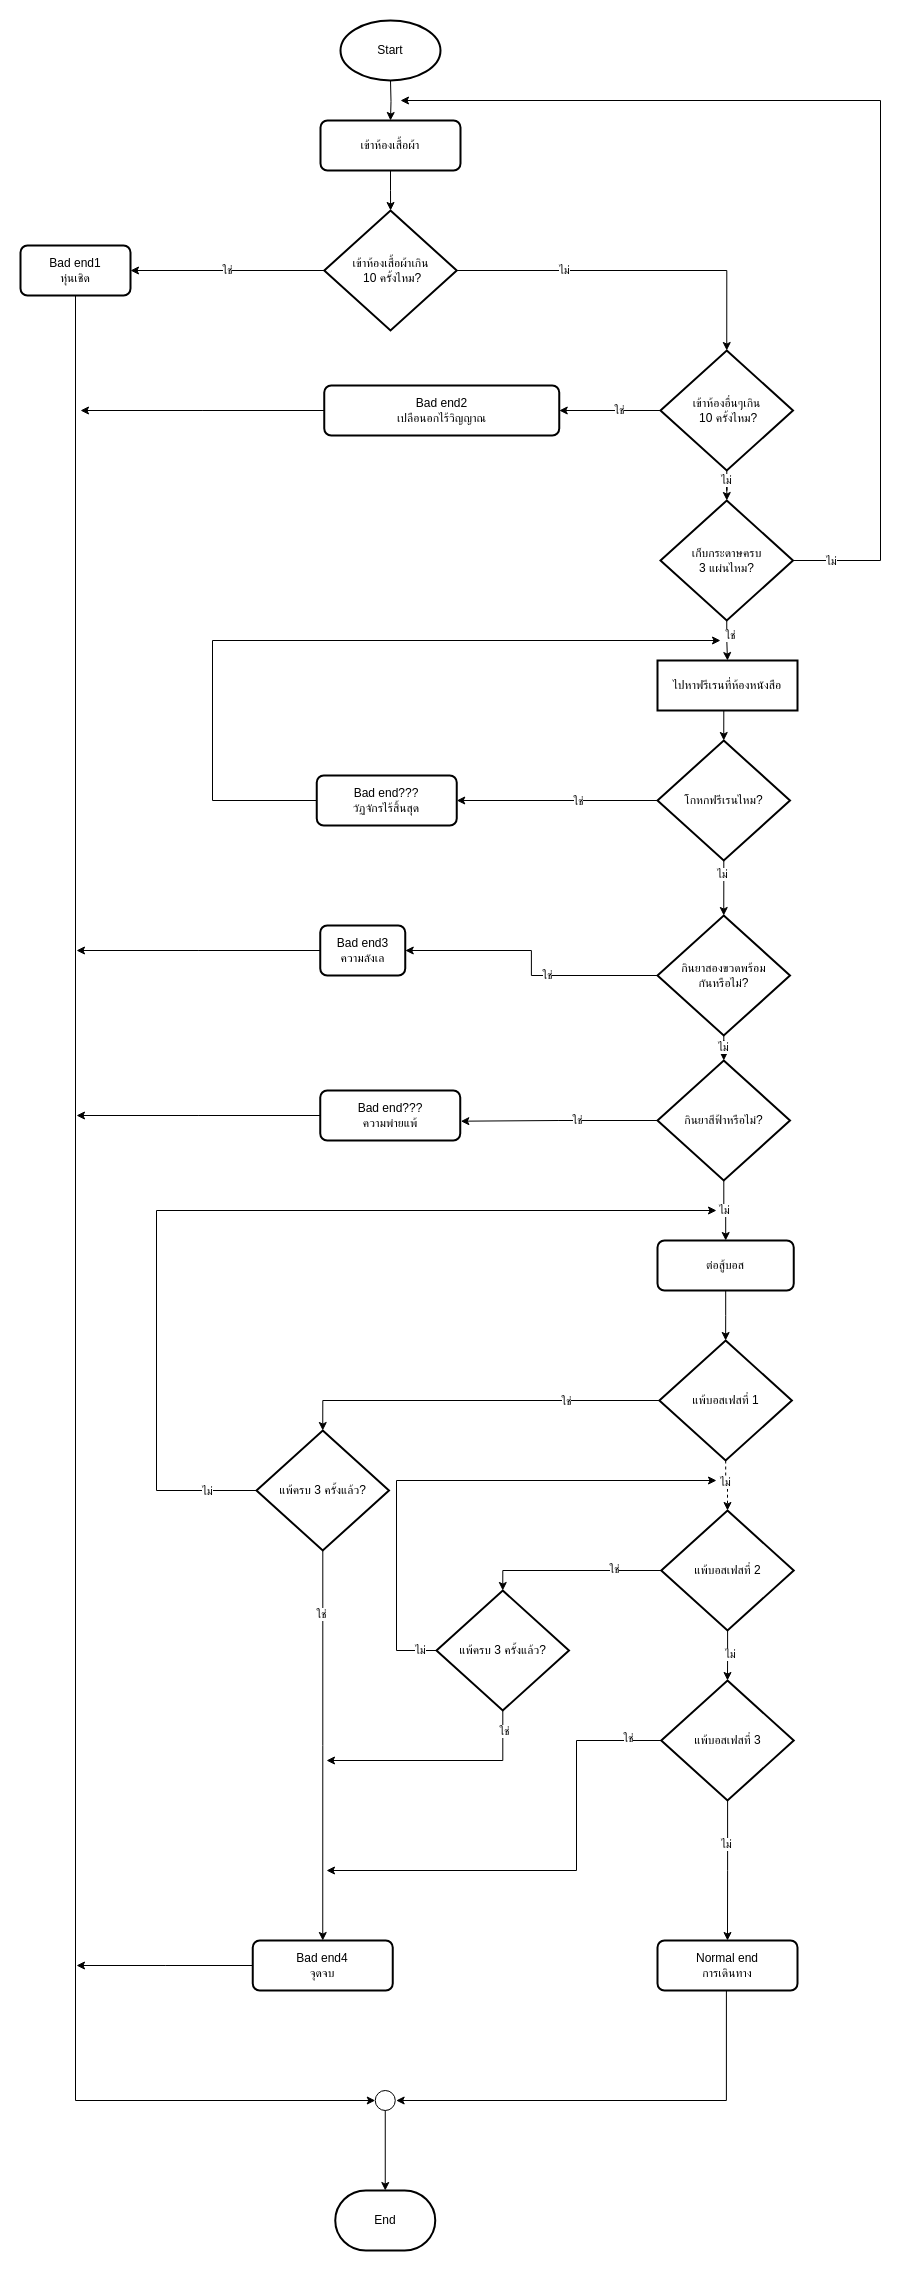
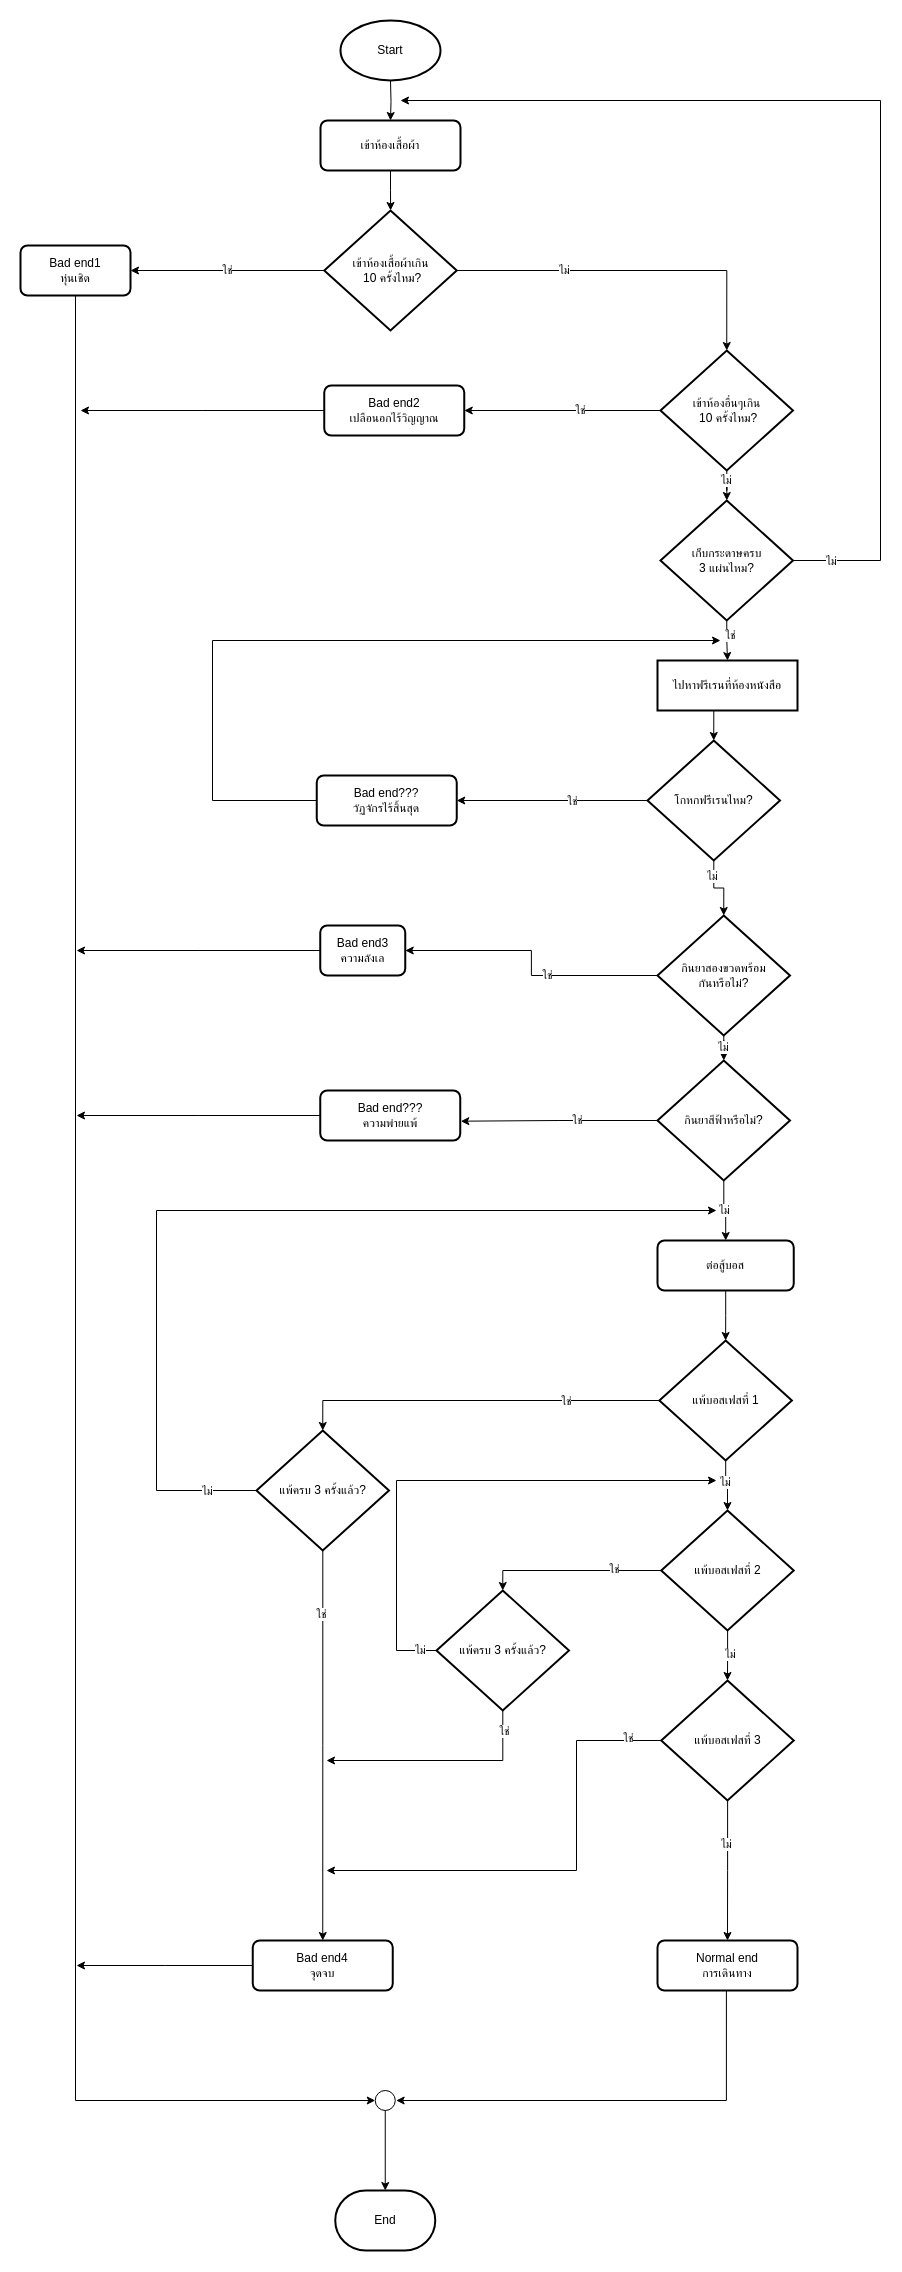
(442, 411) -> (394, 411)
(724, 801) -> (714, 801)
(728, 1496) -> (728, 1496)
